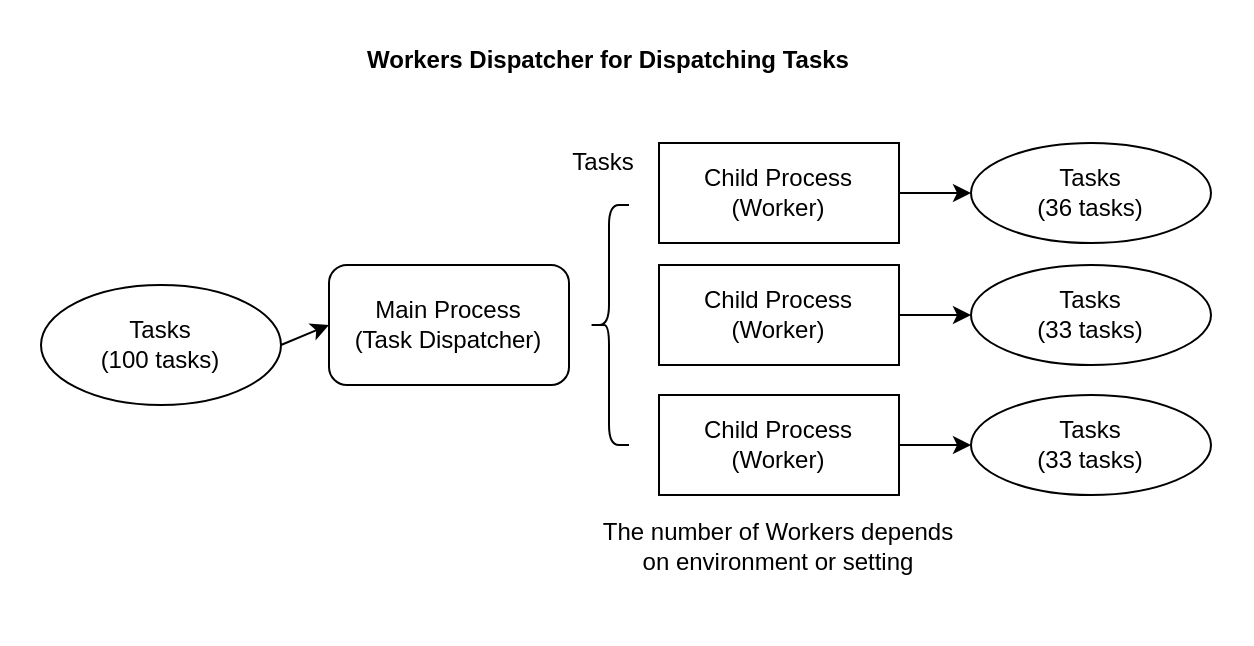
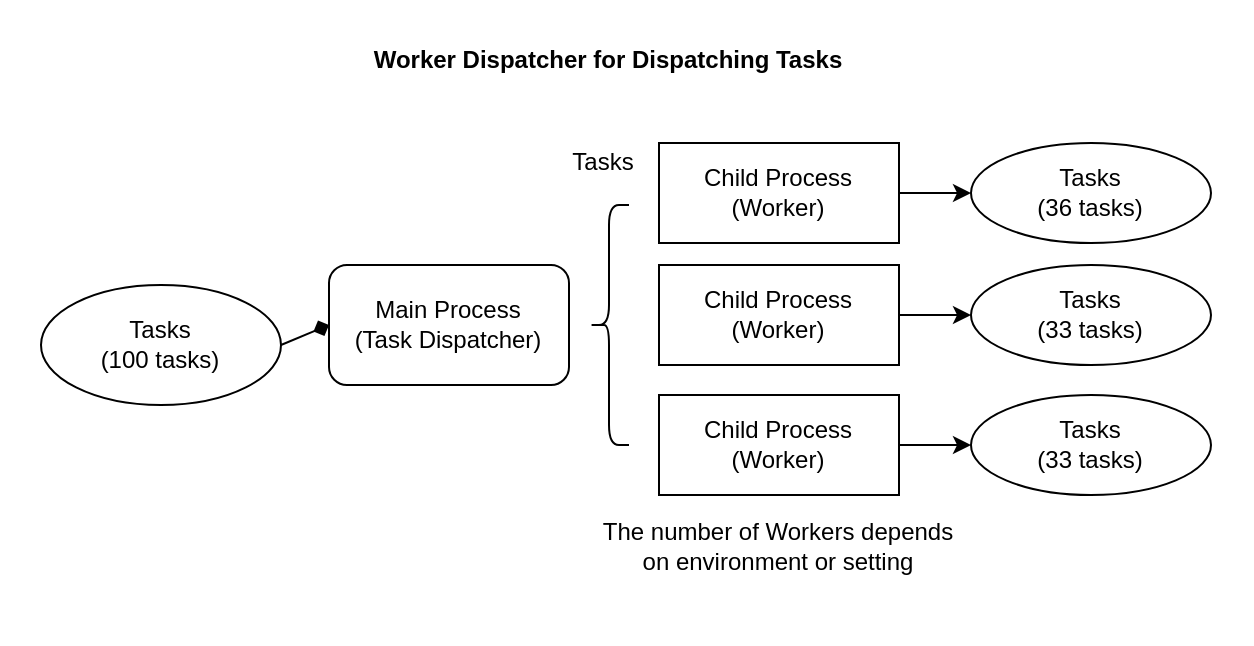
(609, 61) -> (609, 61)
(314, 331) -> (314, 331)
